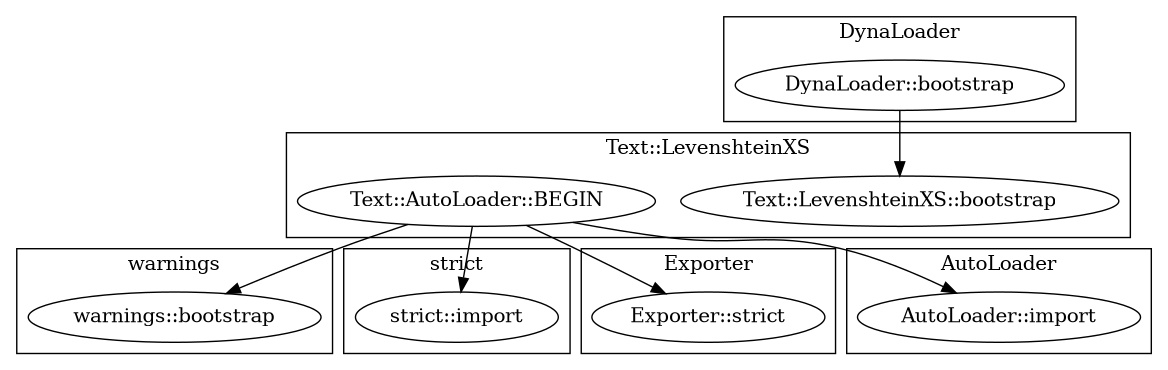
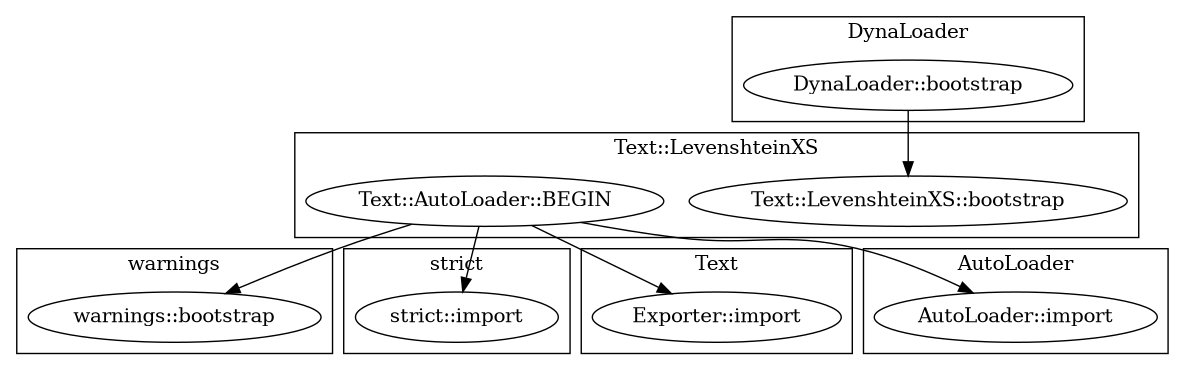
(708, 265) -> (717, 265)
(708, 317) -> (717, 317)
